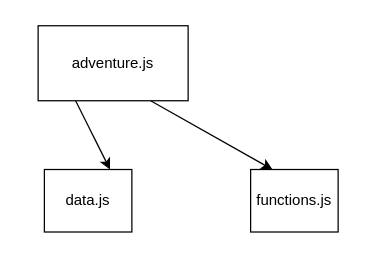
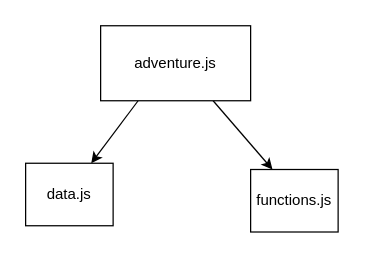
(113, 63) -> (176, 63)
(88, 201) -> (69, 194)
